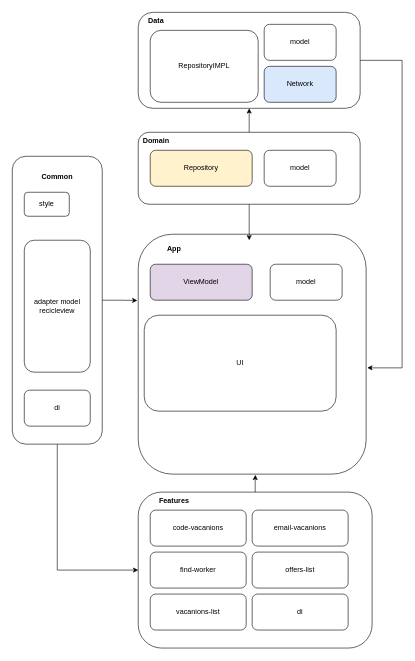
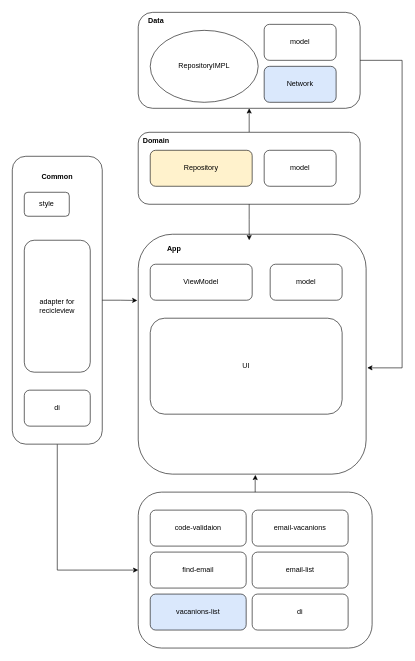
(204, 66) -> (204, 66)
(201, 282) -> (201, 282)
(57, 306) -> (57, 306)
(240, 363) -> (246, 366)
(174, 501) -> none
(198, 528) -> (198, 528)
(198, 570) -> (198, 570)
(300, 570) -> (300, 570)
(198, 612) -> (198, 612)
